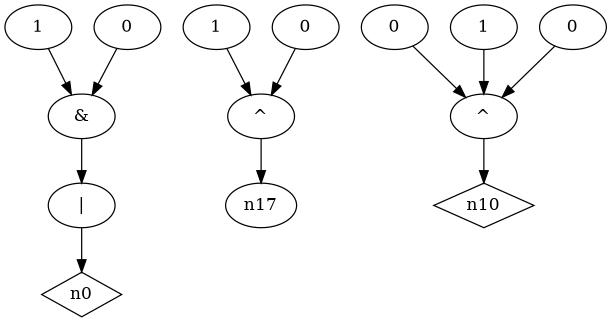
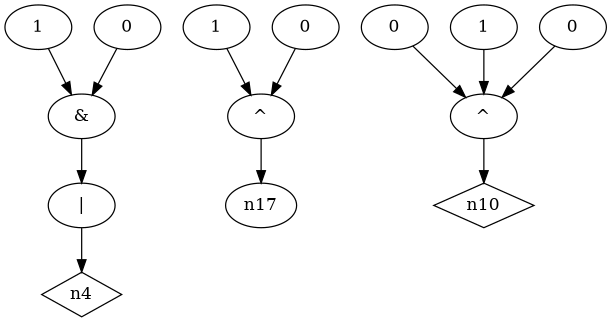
(82, 295) -> (82, 295)
